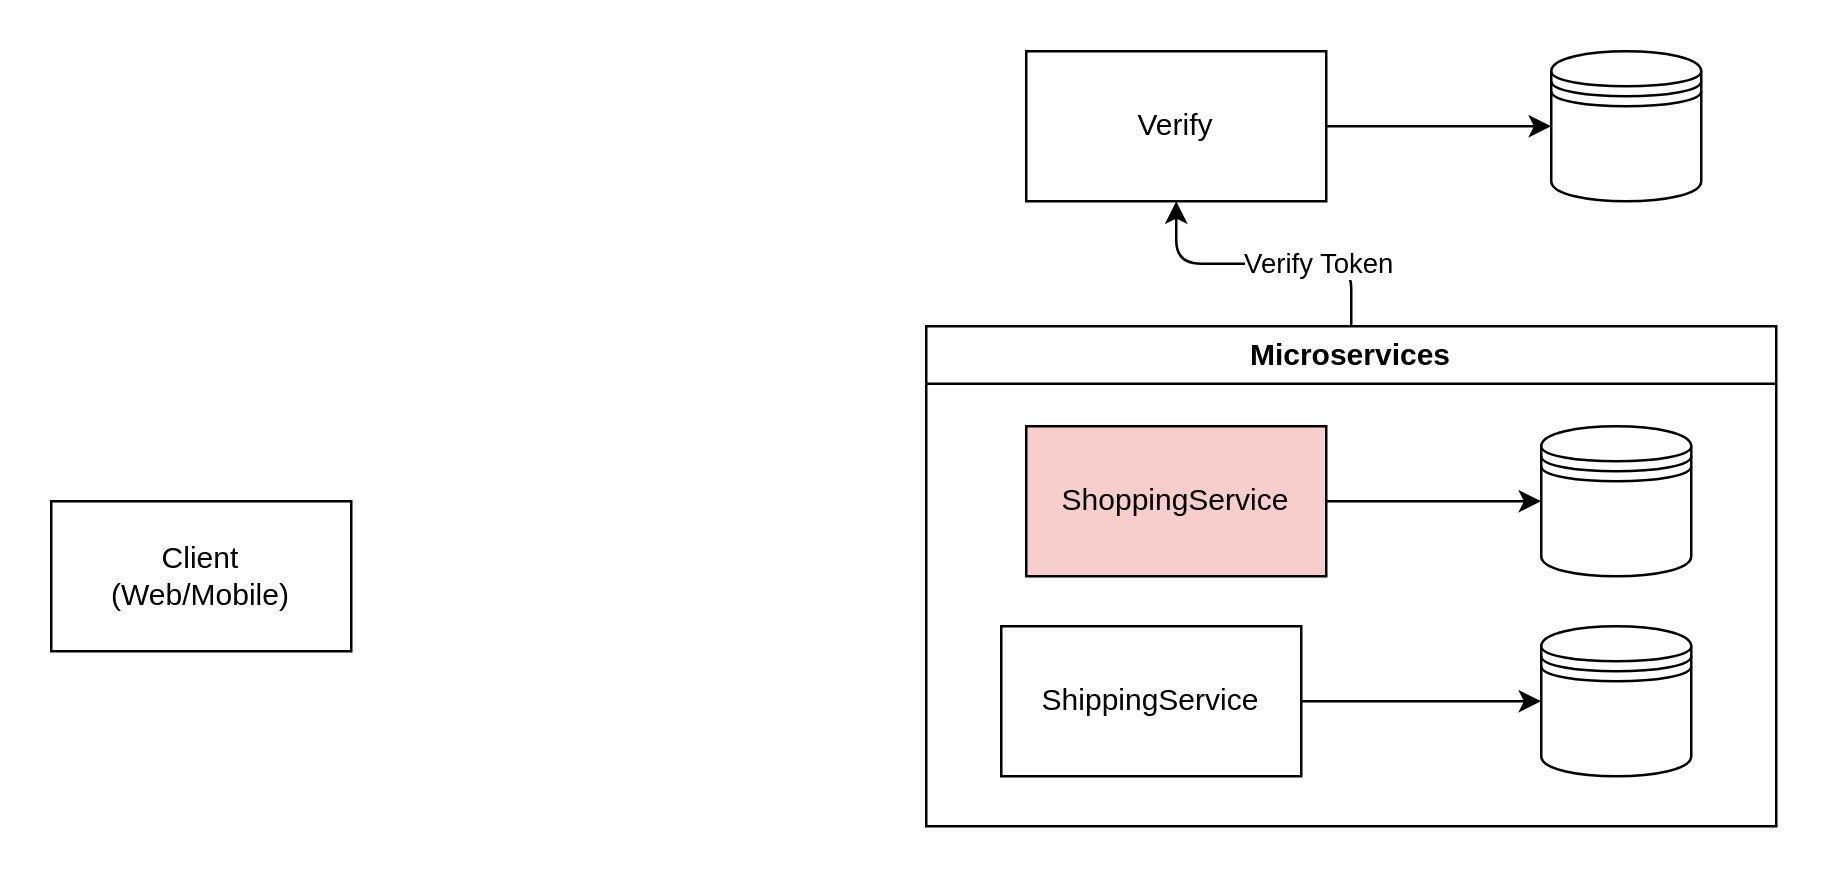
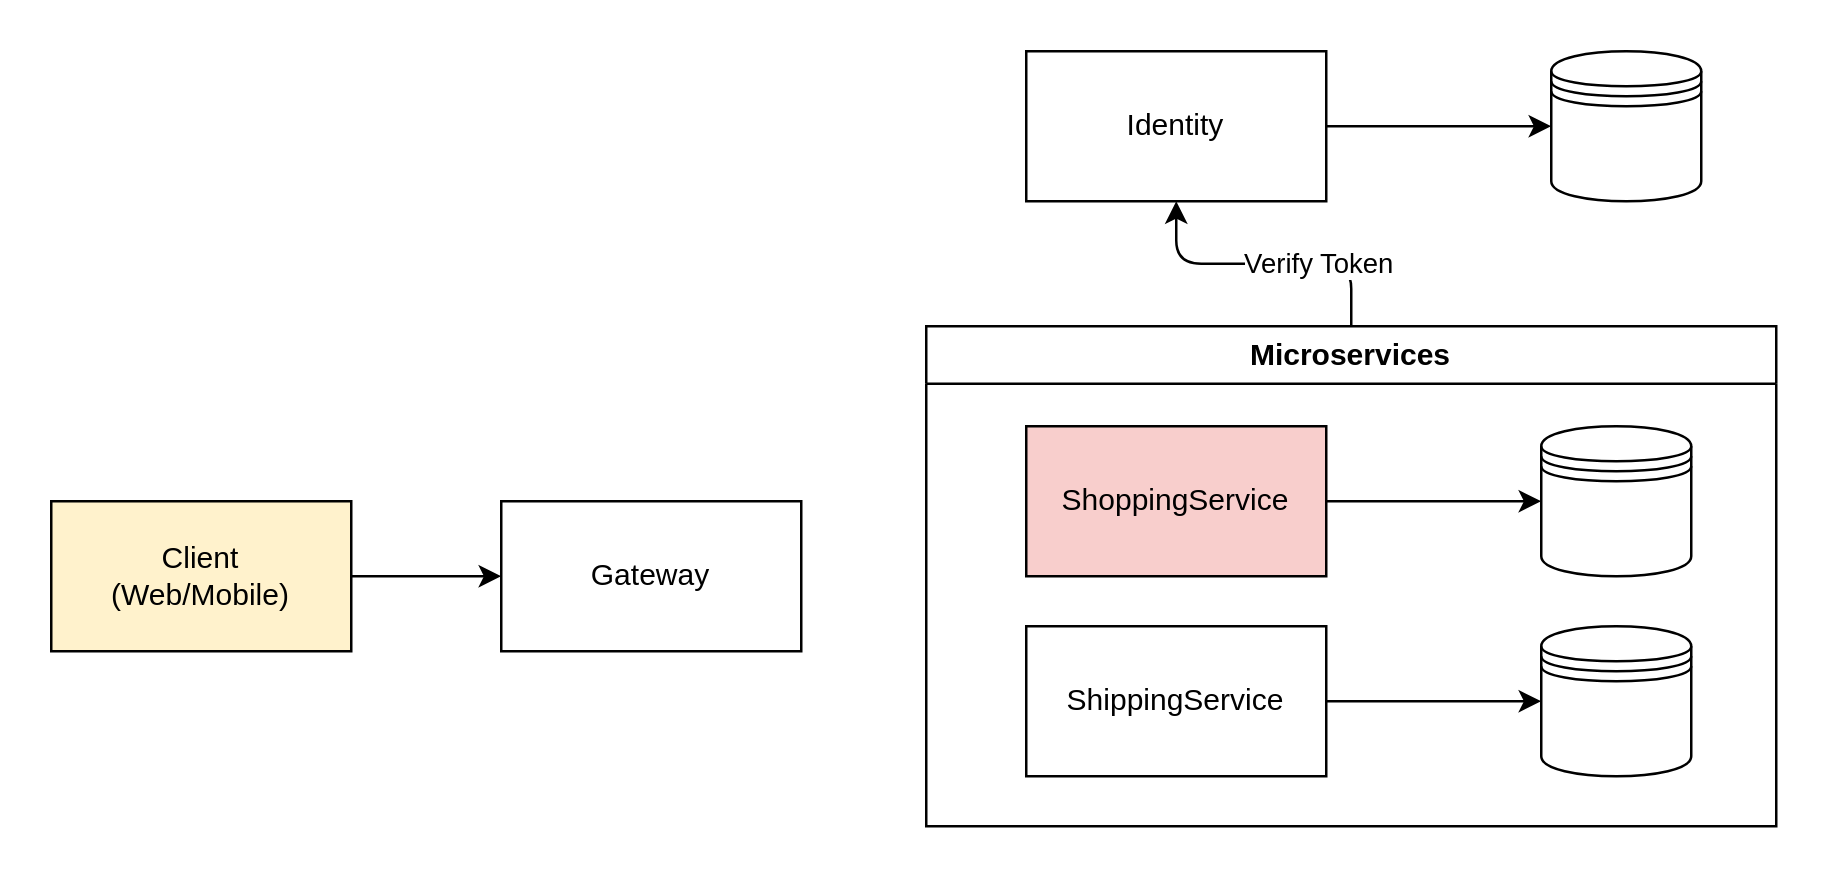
(1176, 126) -> (1176, 126)
(201, 576) -> (201, 576)
none -> (418, 576)
none -> (651, 576)
(1151, 701) -> (1176, 701)
